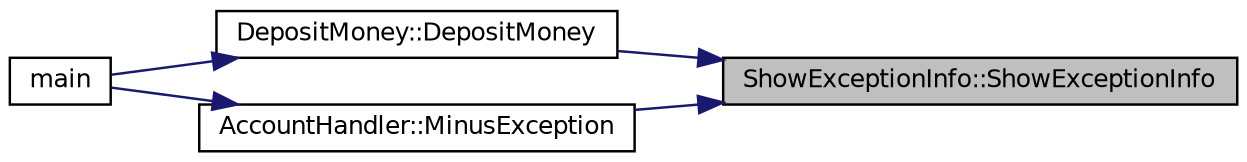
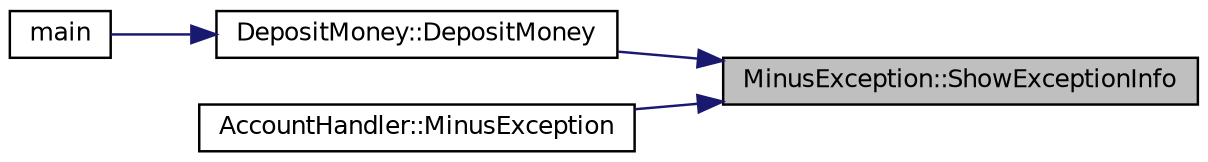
(980, 81) -> (961, 81)
(162, 94) -> none
